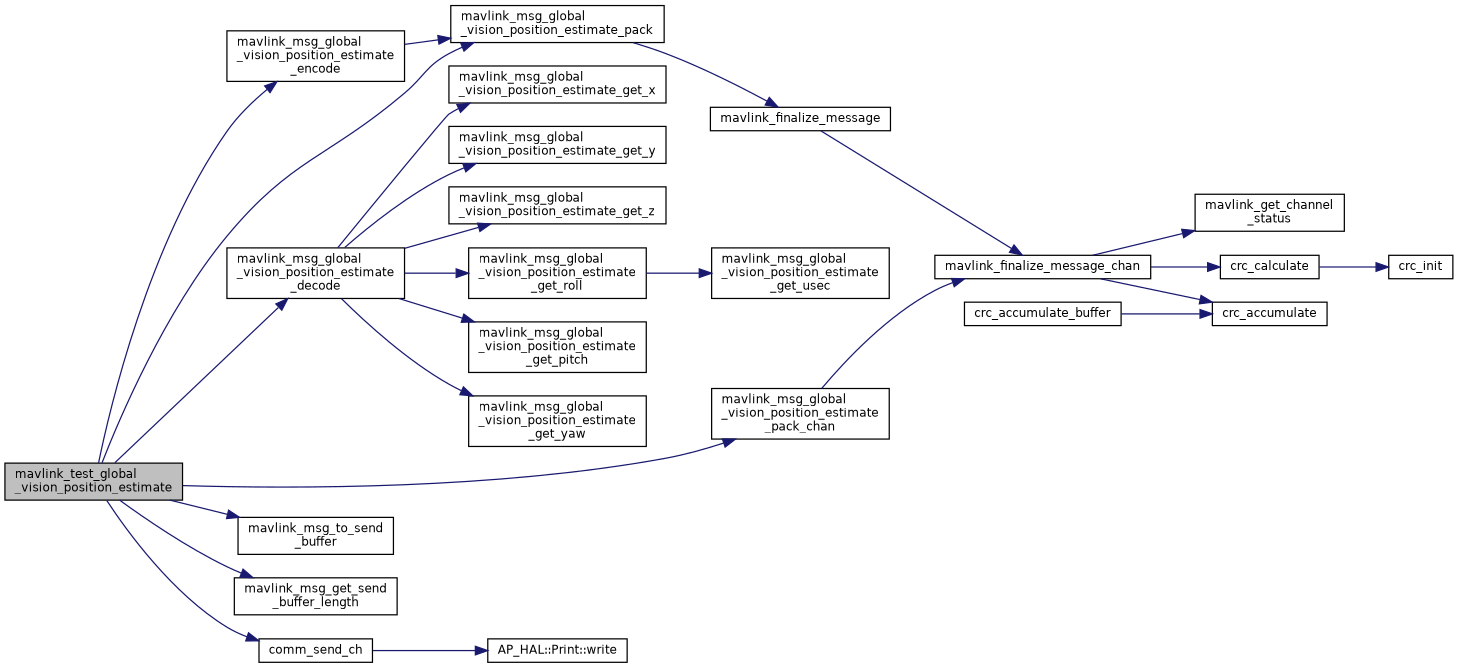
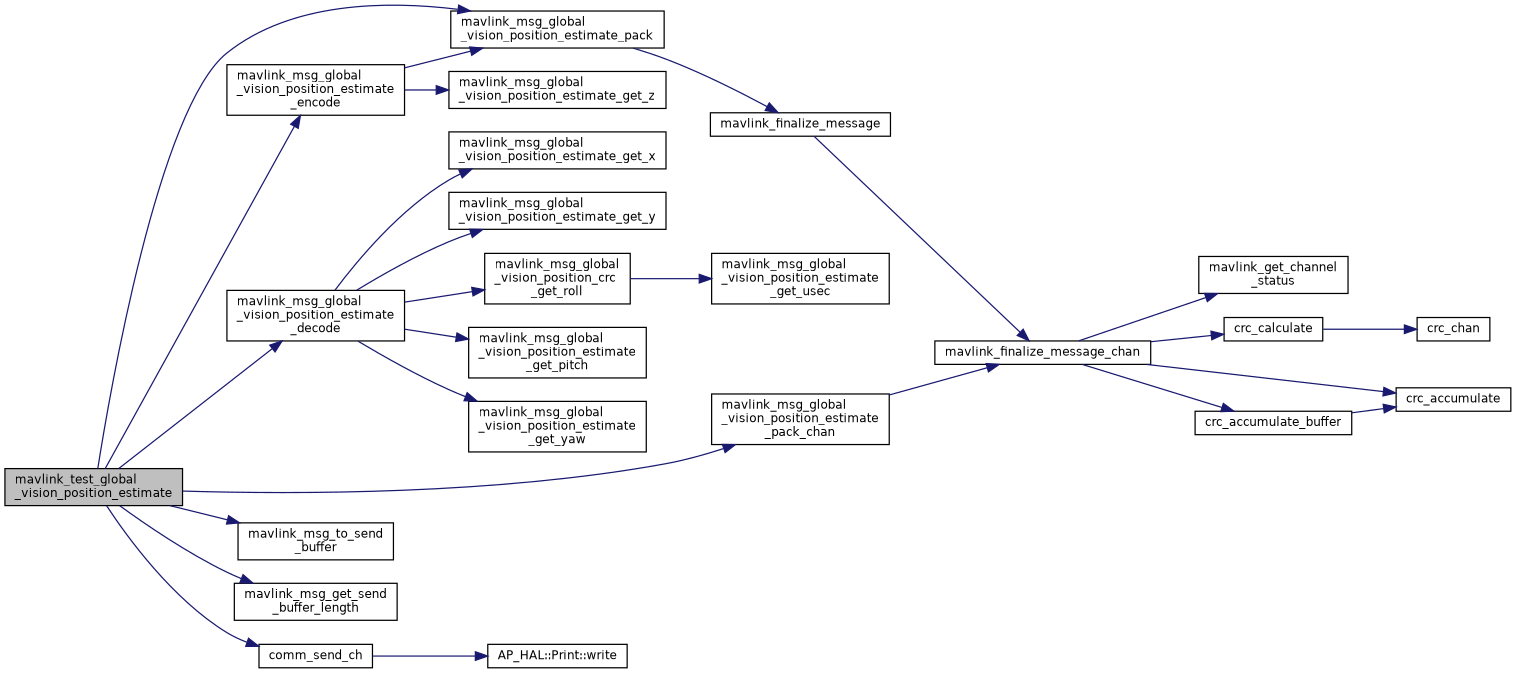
(442, 238) -> (420, 90)
(1421, 267) -> (1453, 329)
(557, 273) -> (557, 279)
none -> (1152, 386)
